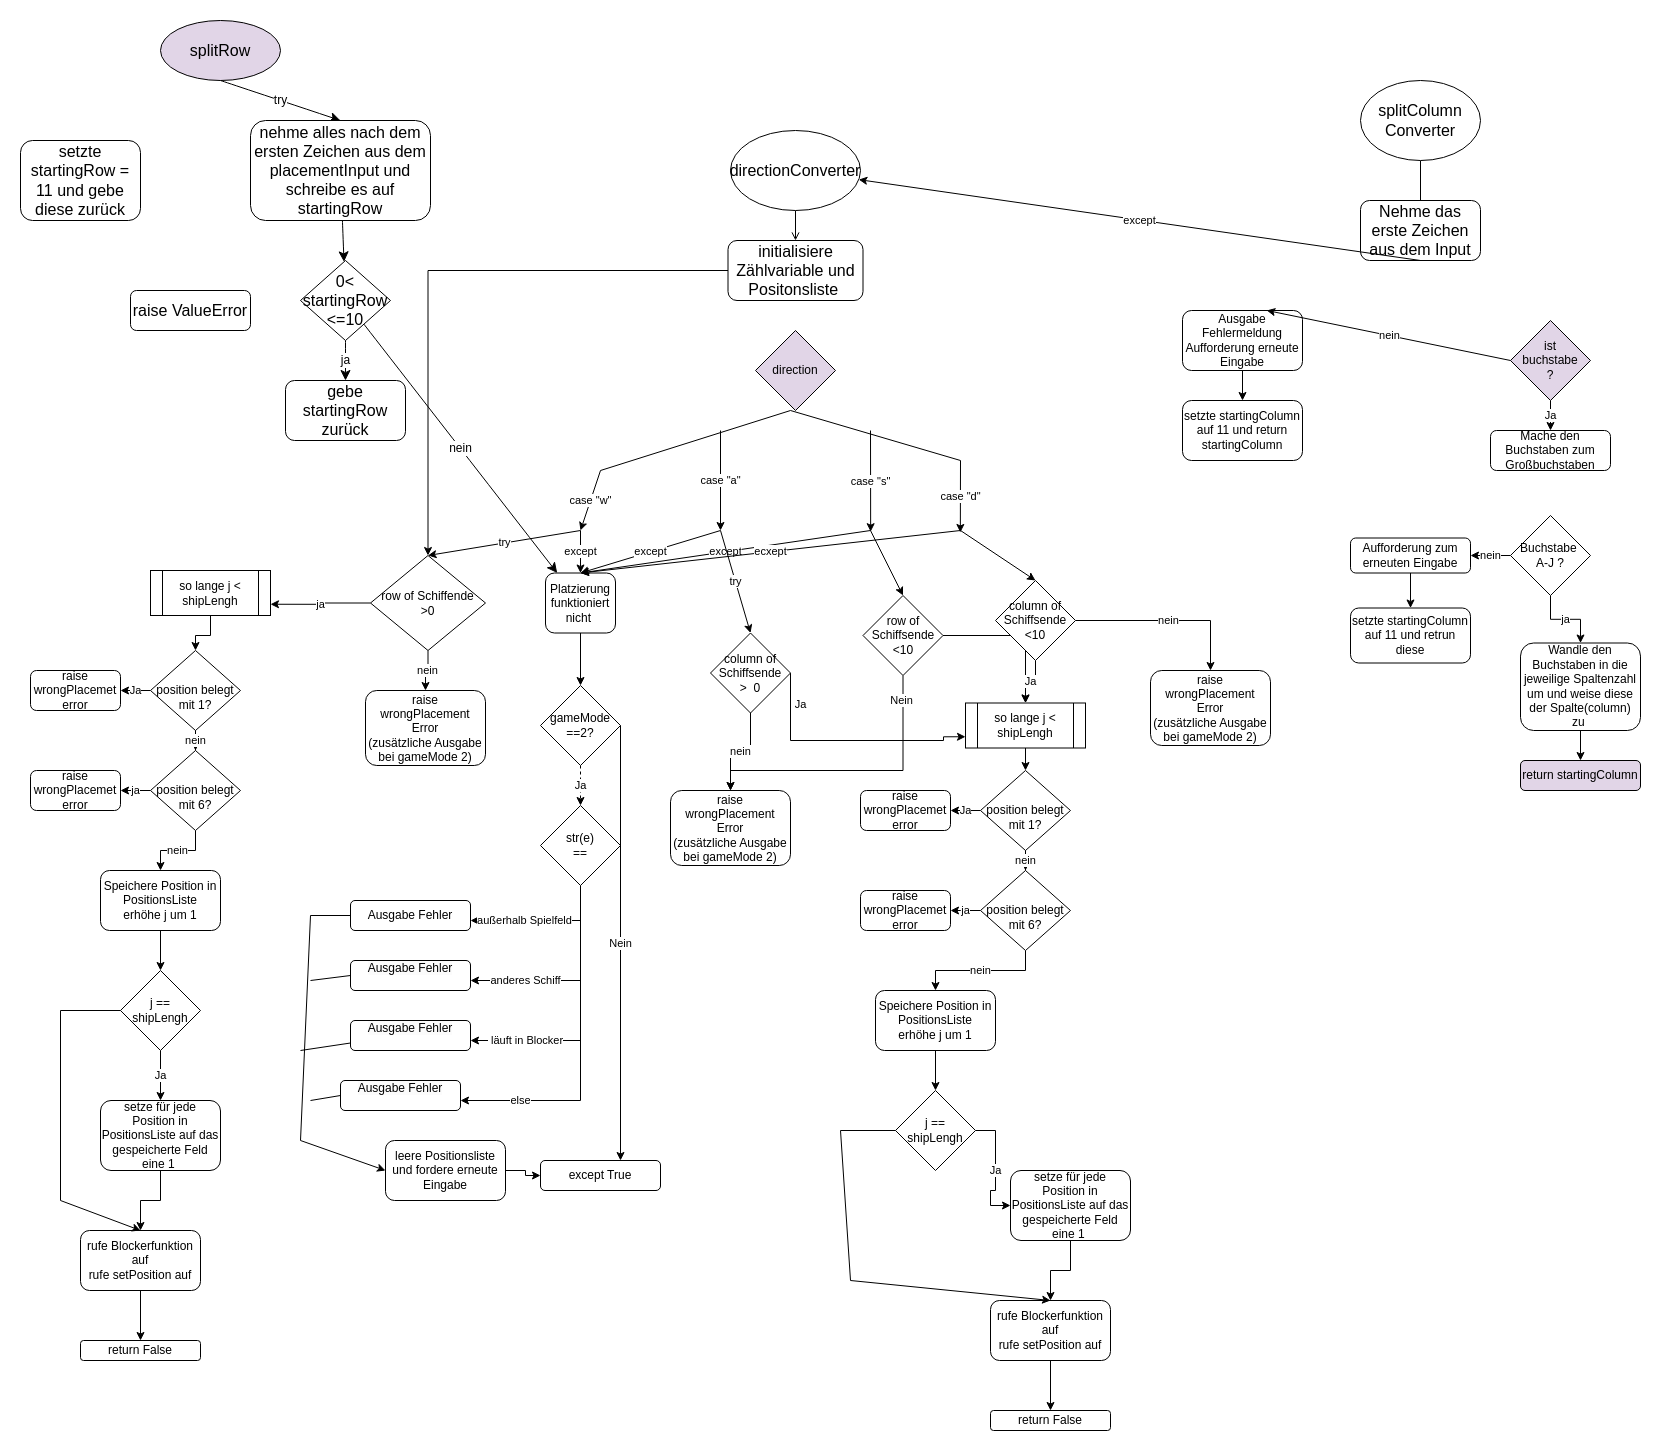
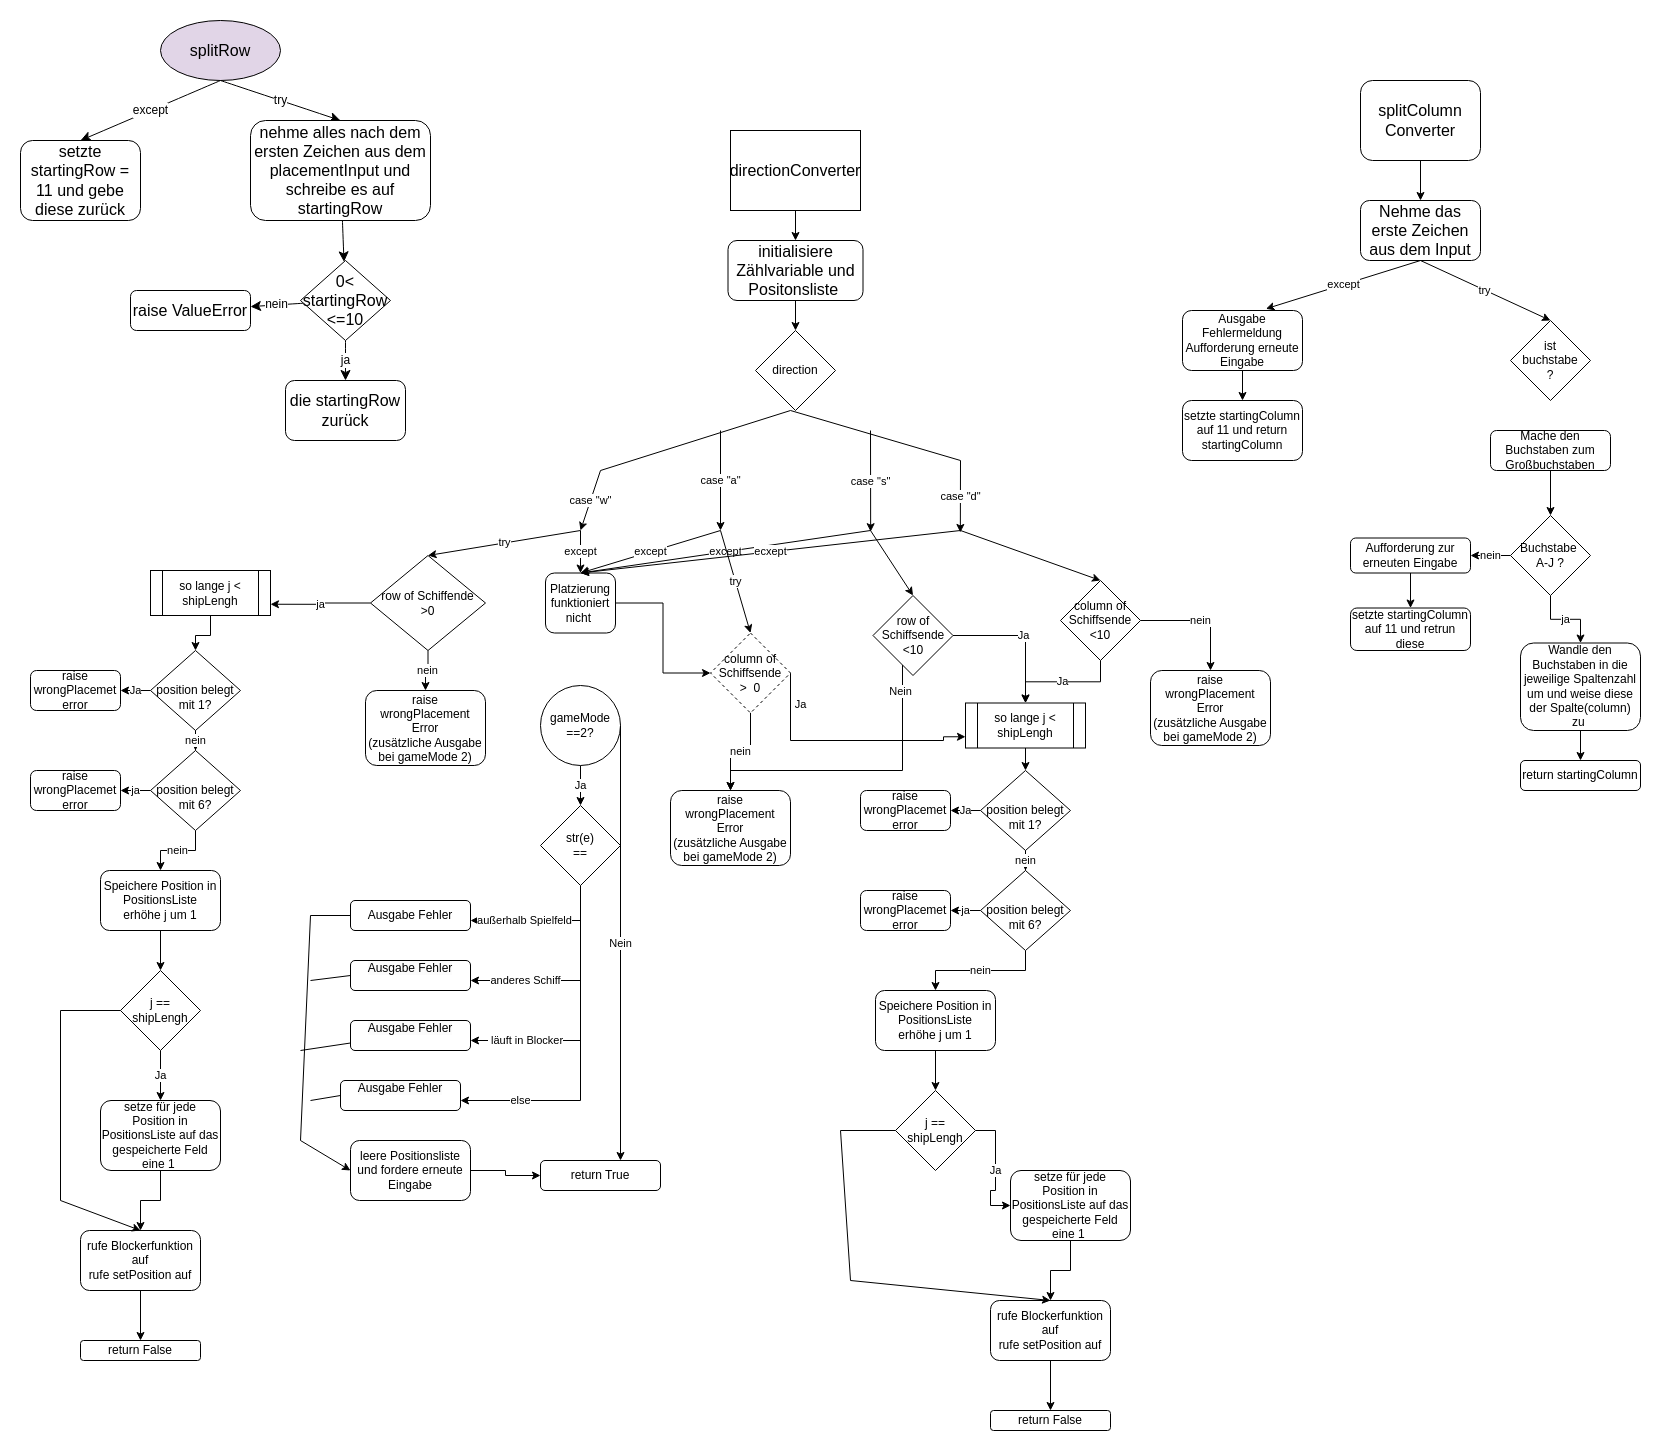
none -> (154, 109)
(1421, 121) -> (1421, 121)
(796, 171) -> (796, 171)
(1421, 195) -> (1421, 192)
(1142, 220) -> (1346, 284)
(796, 233) -> (796, 232)
(439, 271) -> (796, 320)
none -> (1483, 289)
(1392, 336) -> none
(1551, 361) -> (1551, 361)
(796, 371) -> (796, 371)
(346, 411) -> (346, 411)
(1551, 420) -> none
(459, 446) -> (281, 305)
none -> (1551, 490)
(1411, 556) -> (1411, 556)
(1036, 621) -> (1101, 621)
(903, 636) -> (913, 636)
(1411, 636) -> (1411, 629)
(581, 656) -> (663, 635)
(751, 673) -> (751, 673)
(581, 726) -> (581, 726)
(581, 772) -> (581, 772)
(1581, 776) -> (1581, 776)
(446, 1171) -> (411, 1171)
(601, 1176) -> (601, 1176)
